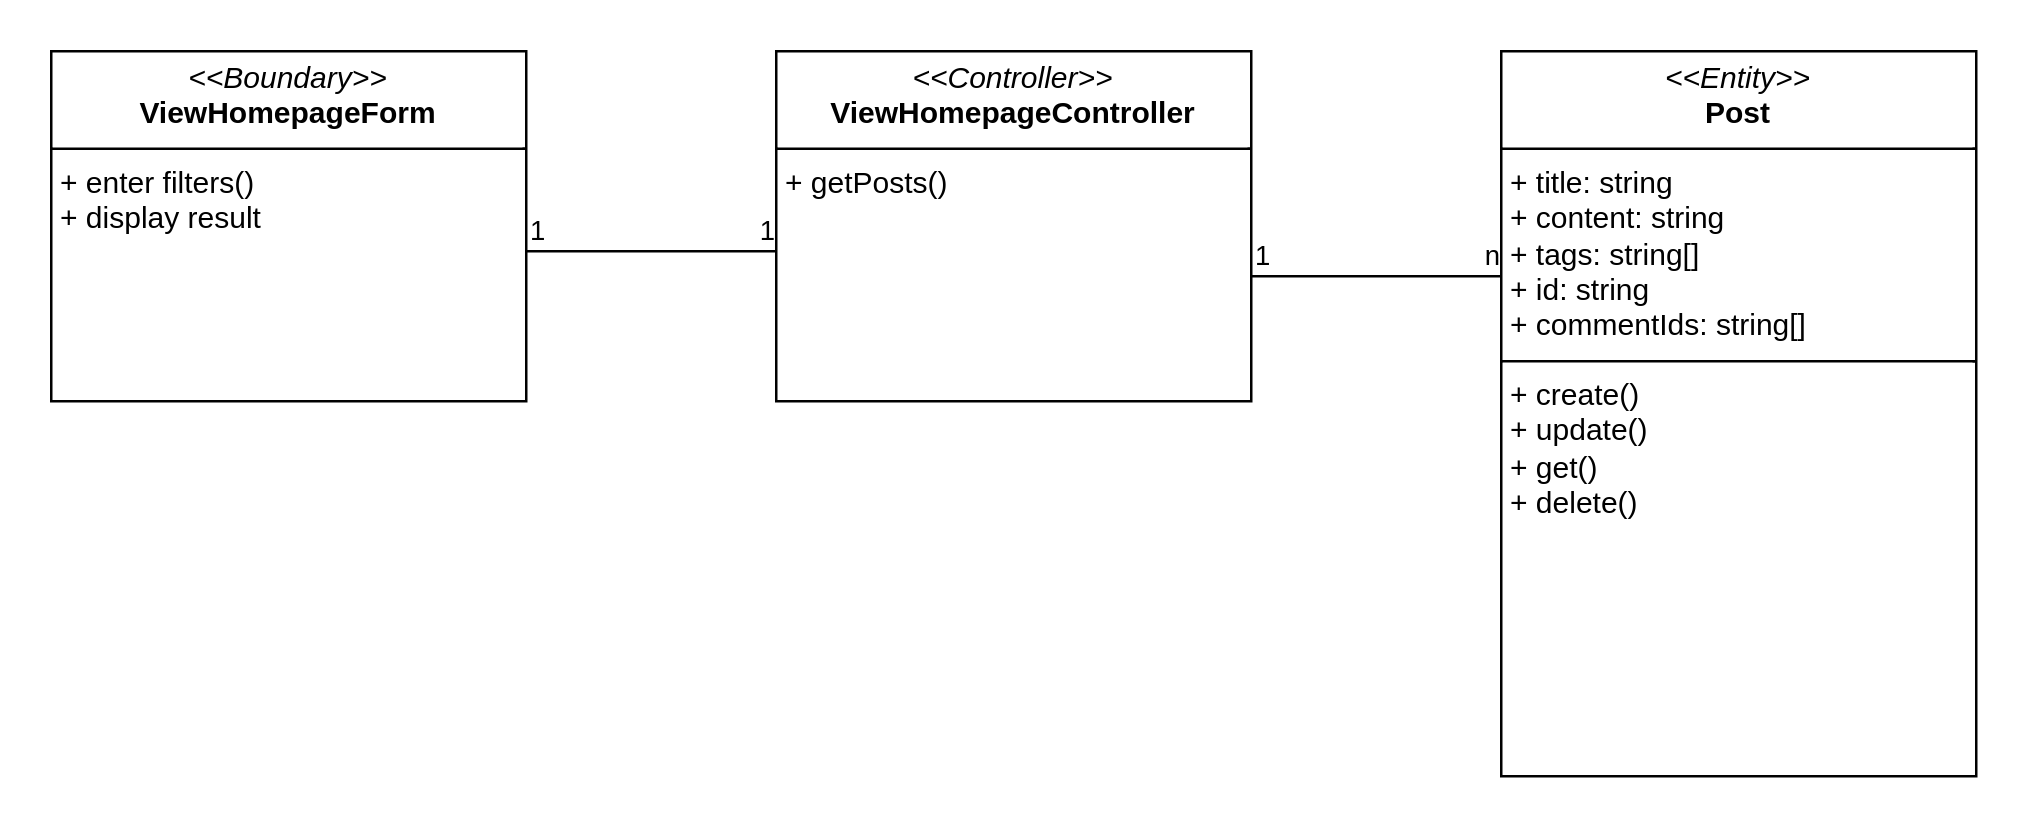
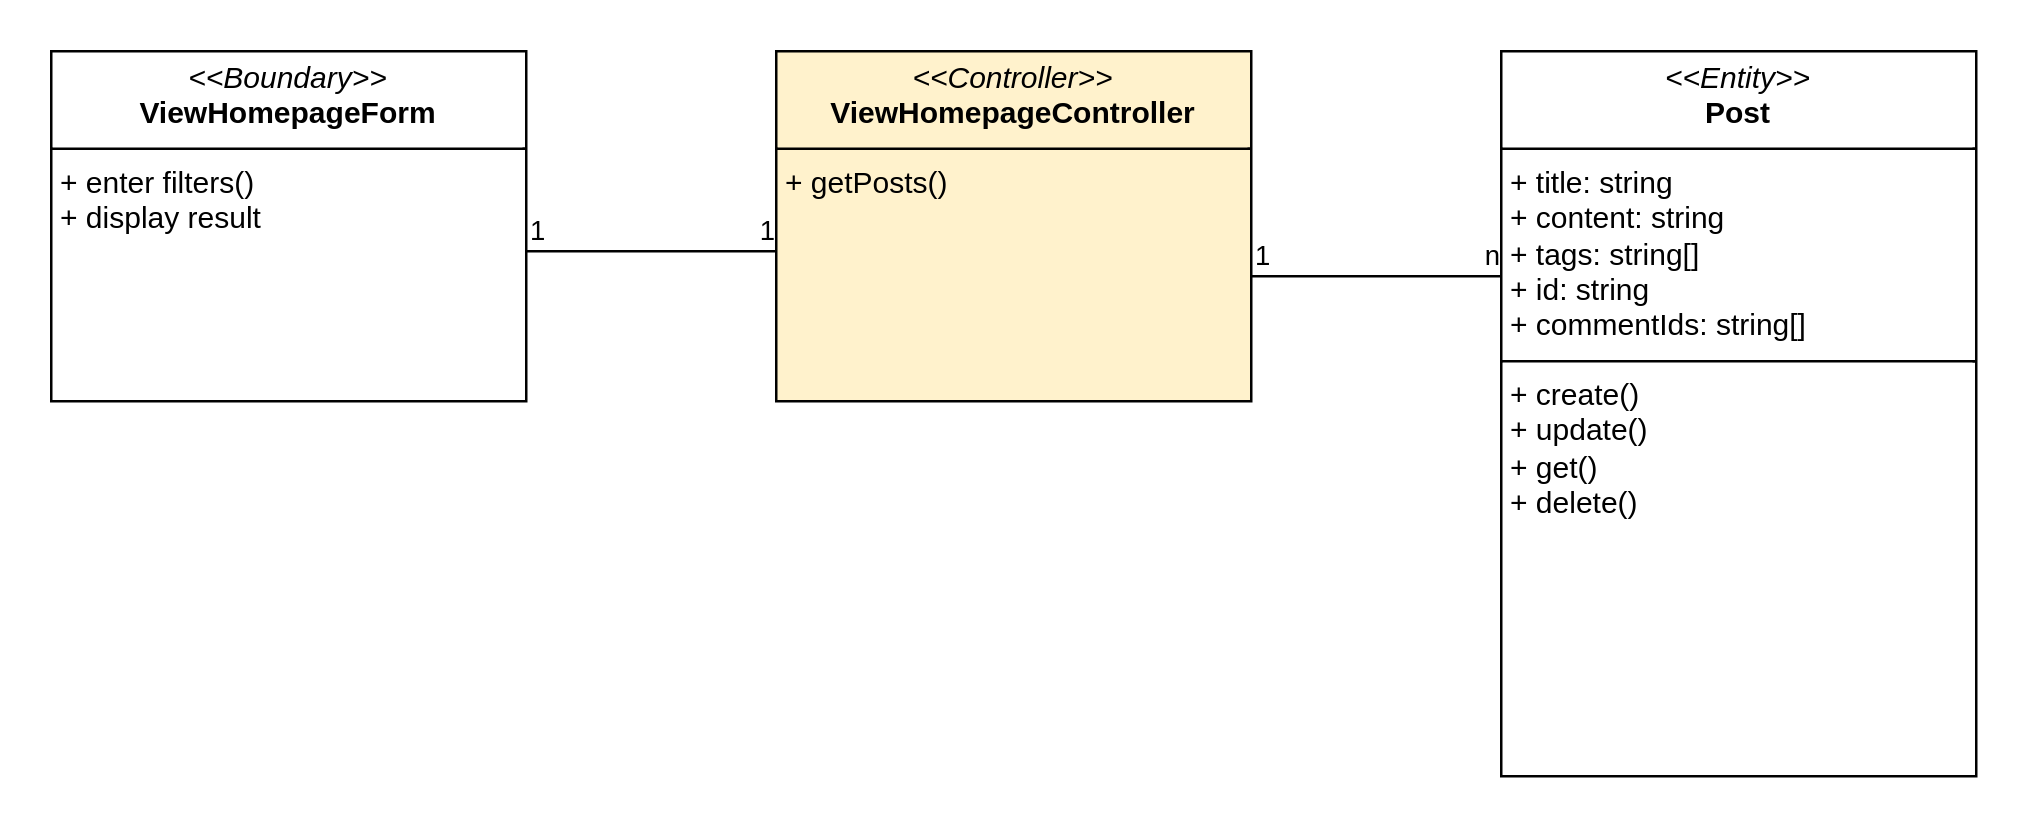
(1014, 226) -> (1014, 226)
